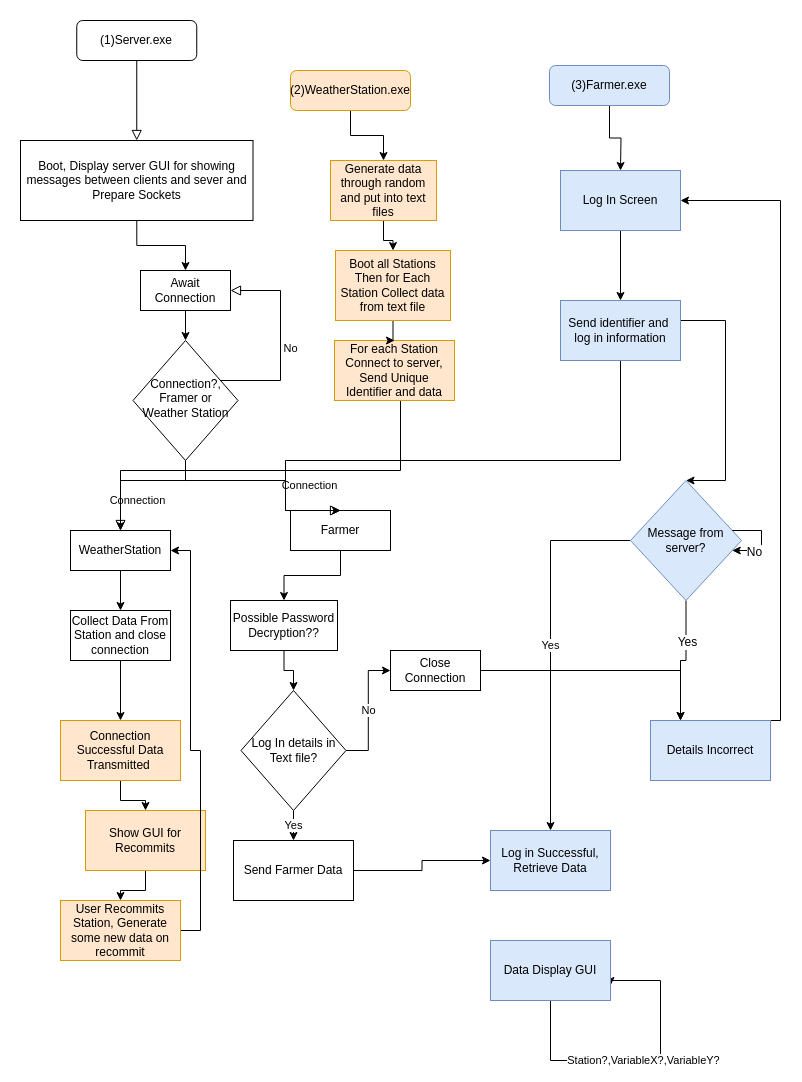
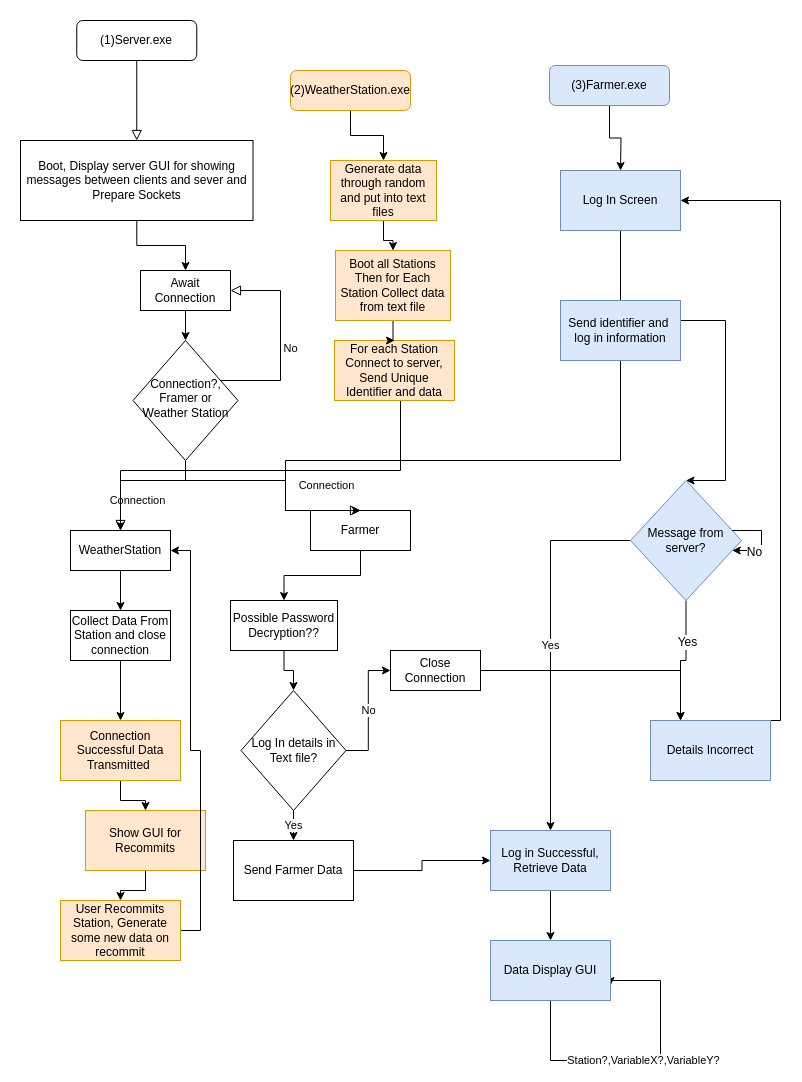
(621, 292) -> (621, 295)
(341, 531) -> (361, 531)
none -> (551, 912)
